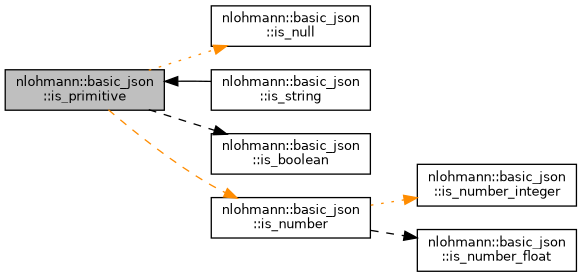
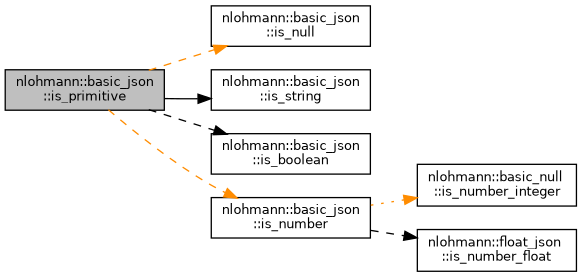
(182, 60) -> (182, 60)
(195, 81) -> (181, 99)
(497, 185) -> (497, 185)
(497, 250) -> (497, 250)
